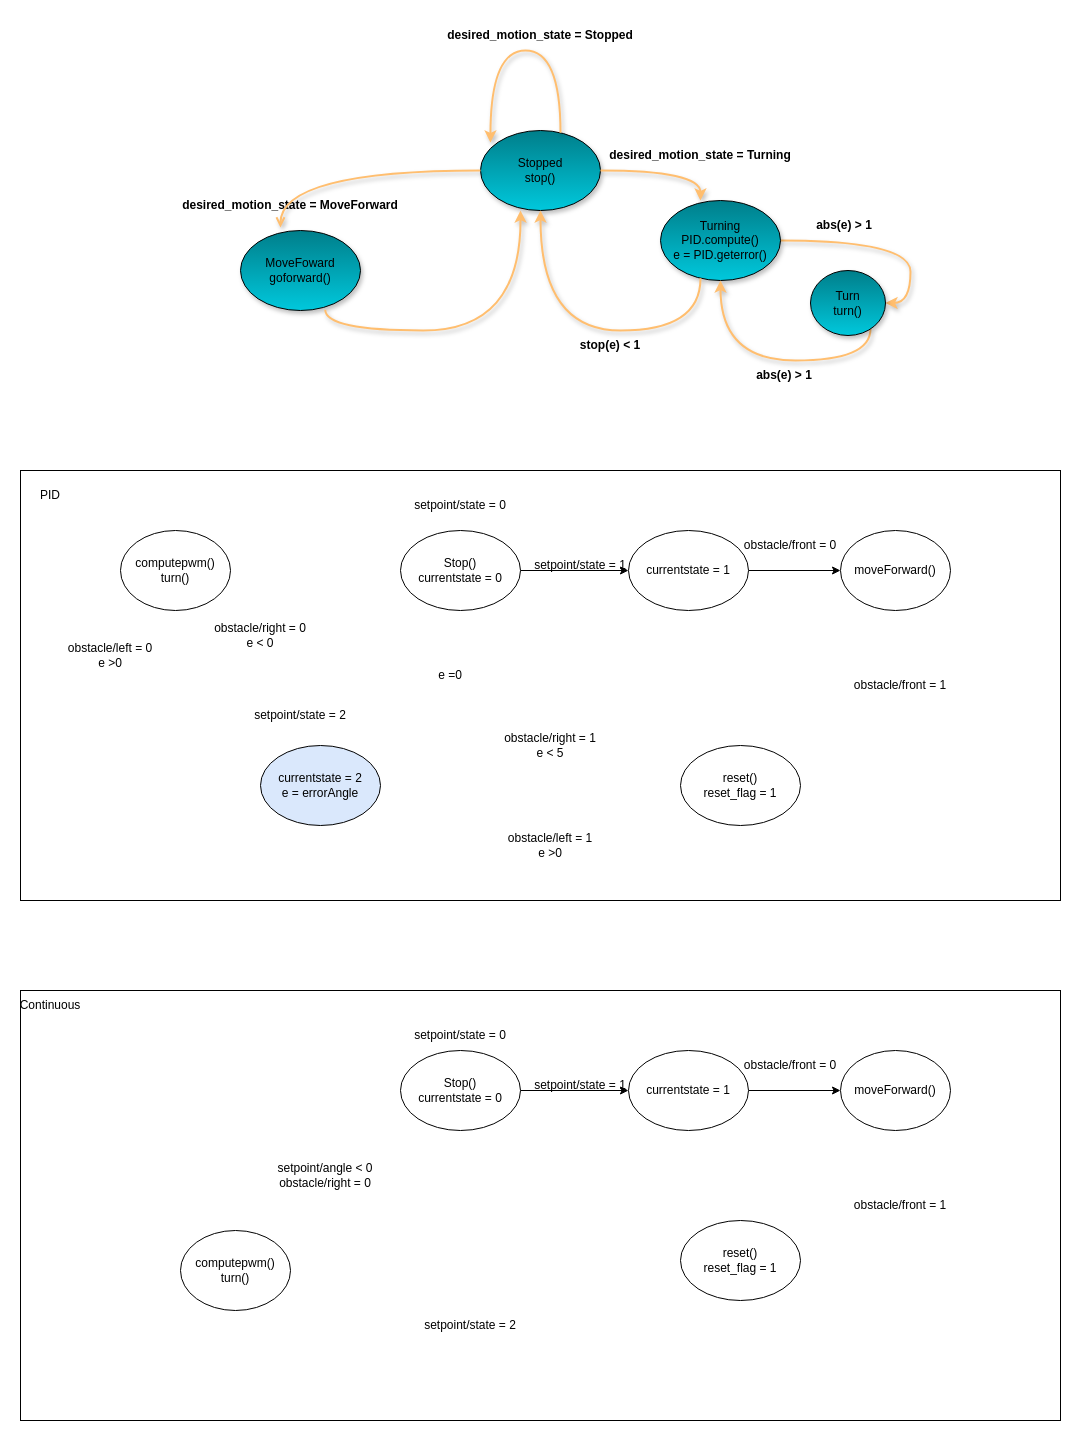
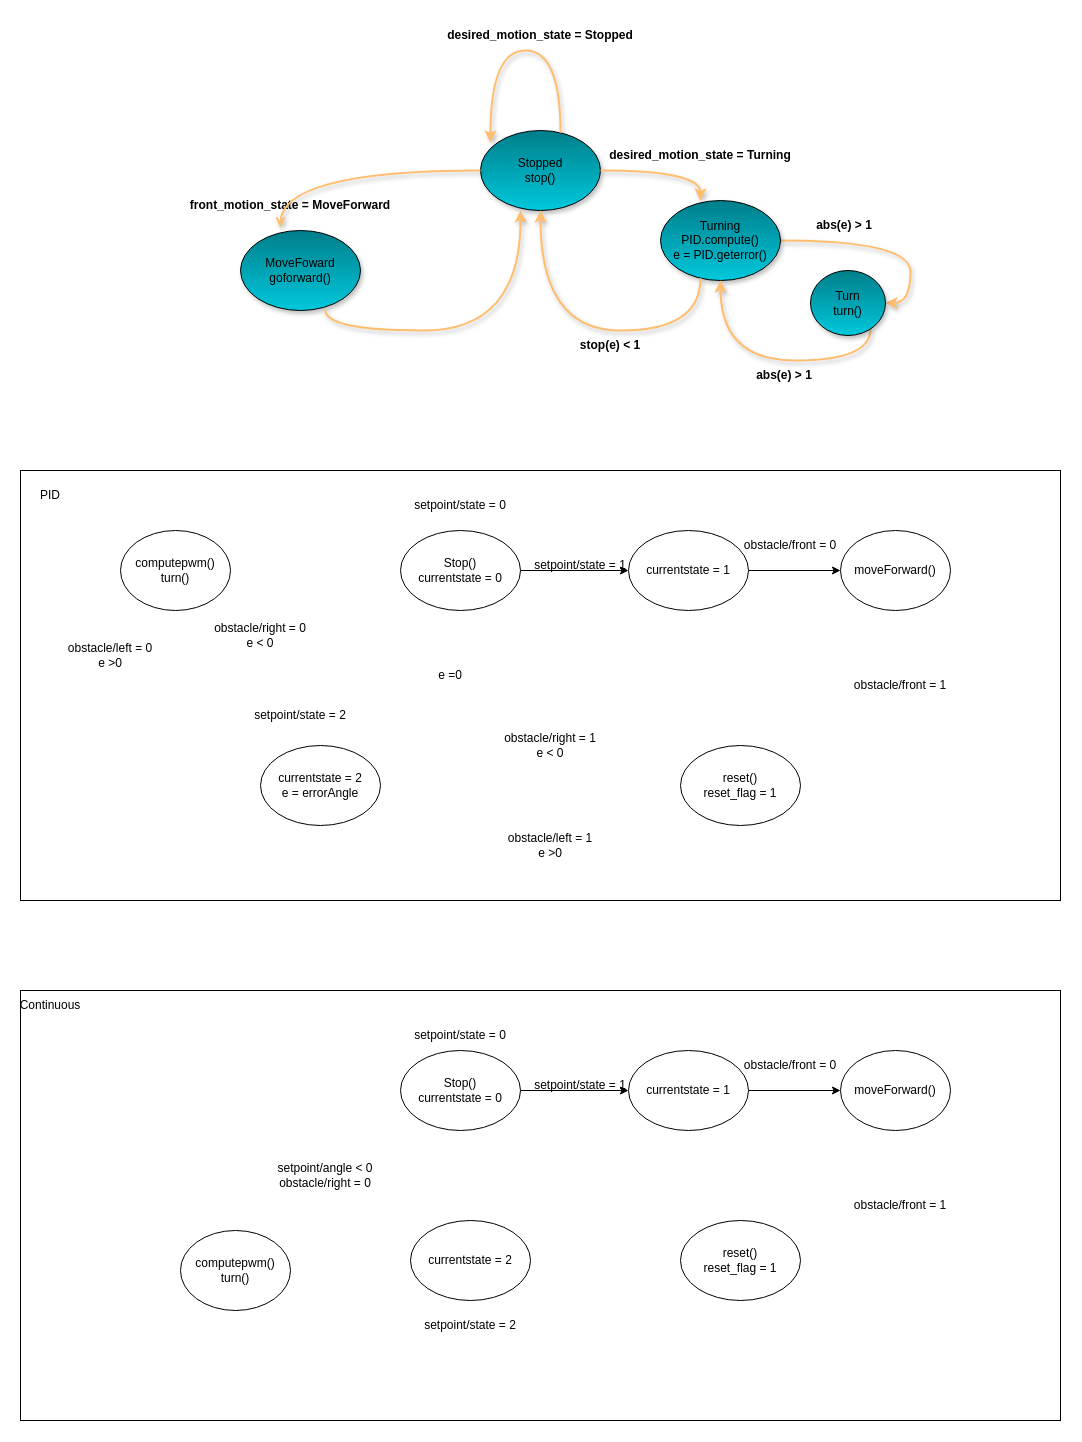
(291, 206) -> (291, 206)
(551, 746) -> (551, 746)
(321, 786) -> (321, 786)
none -> (471, 1261)
